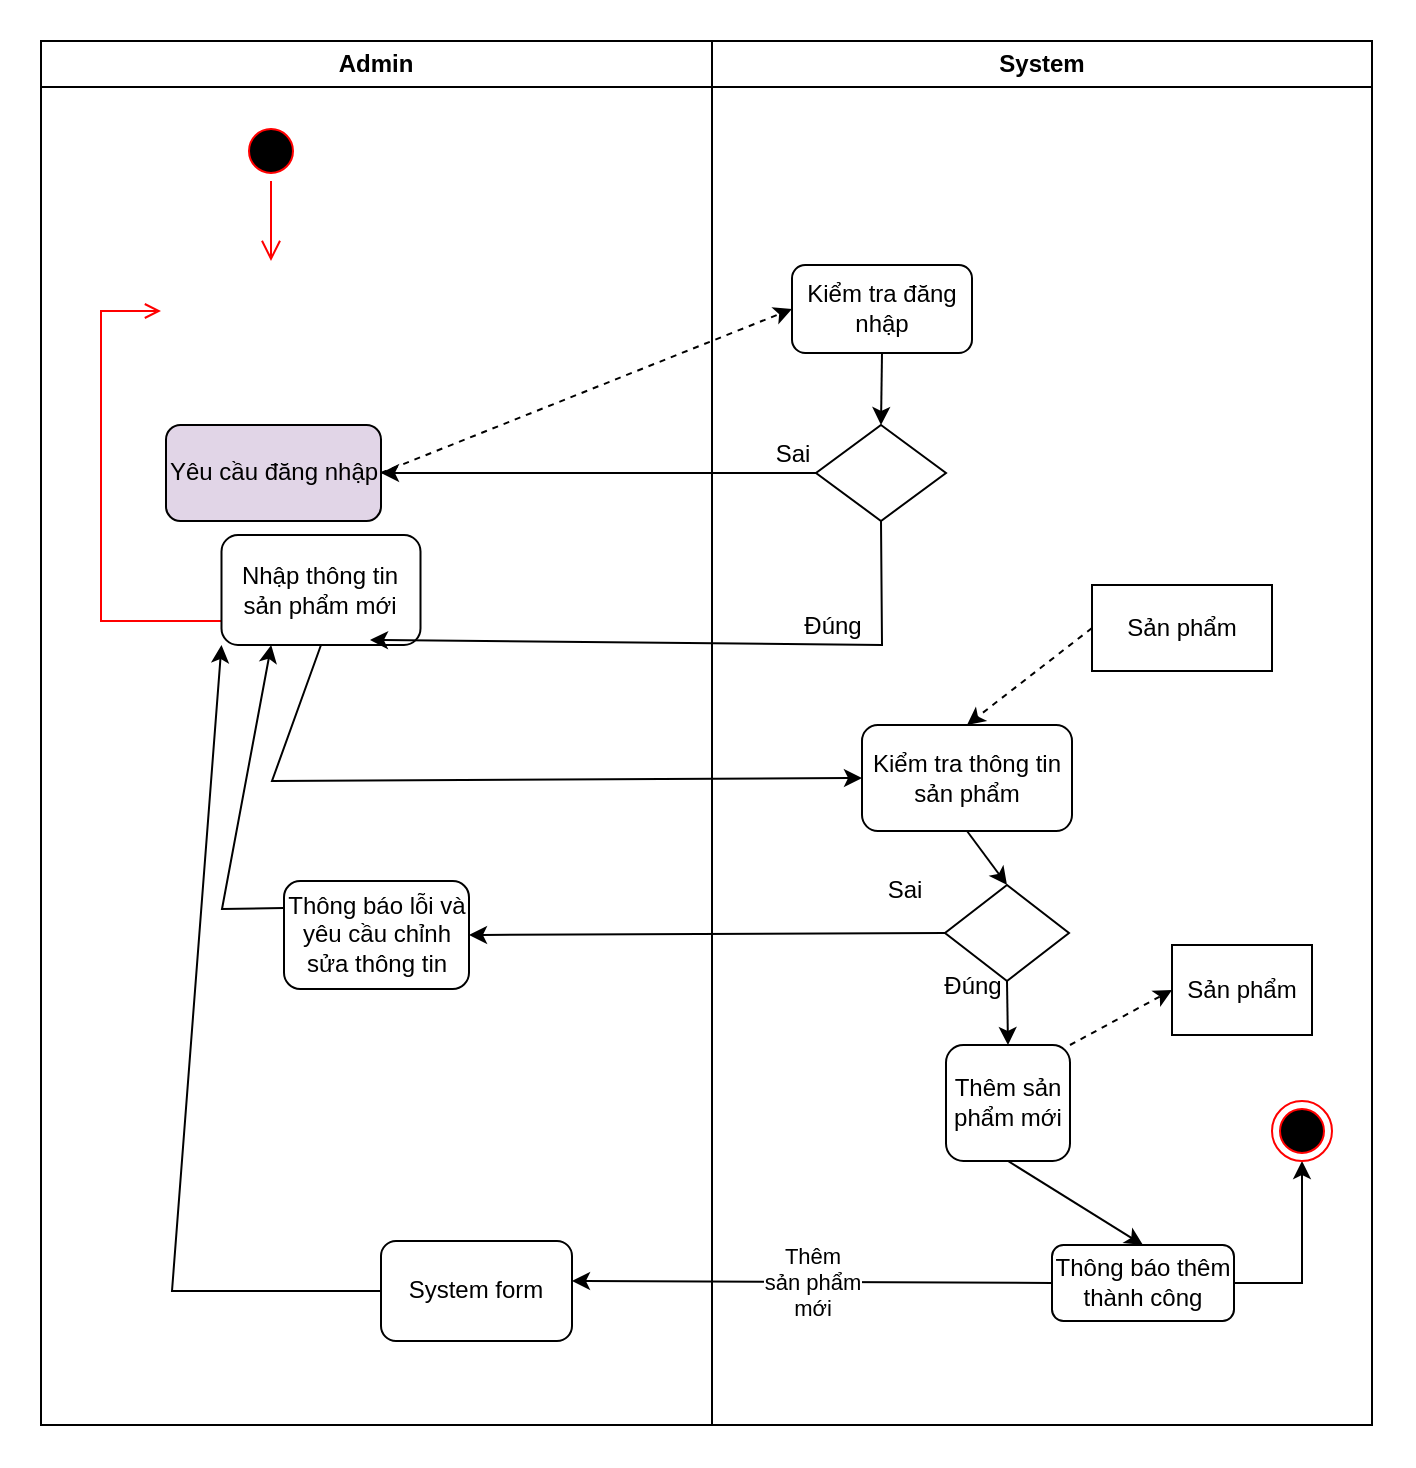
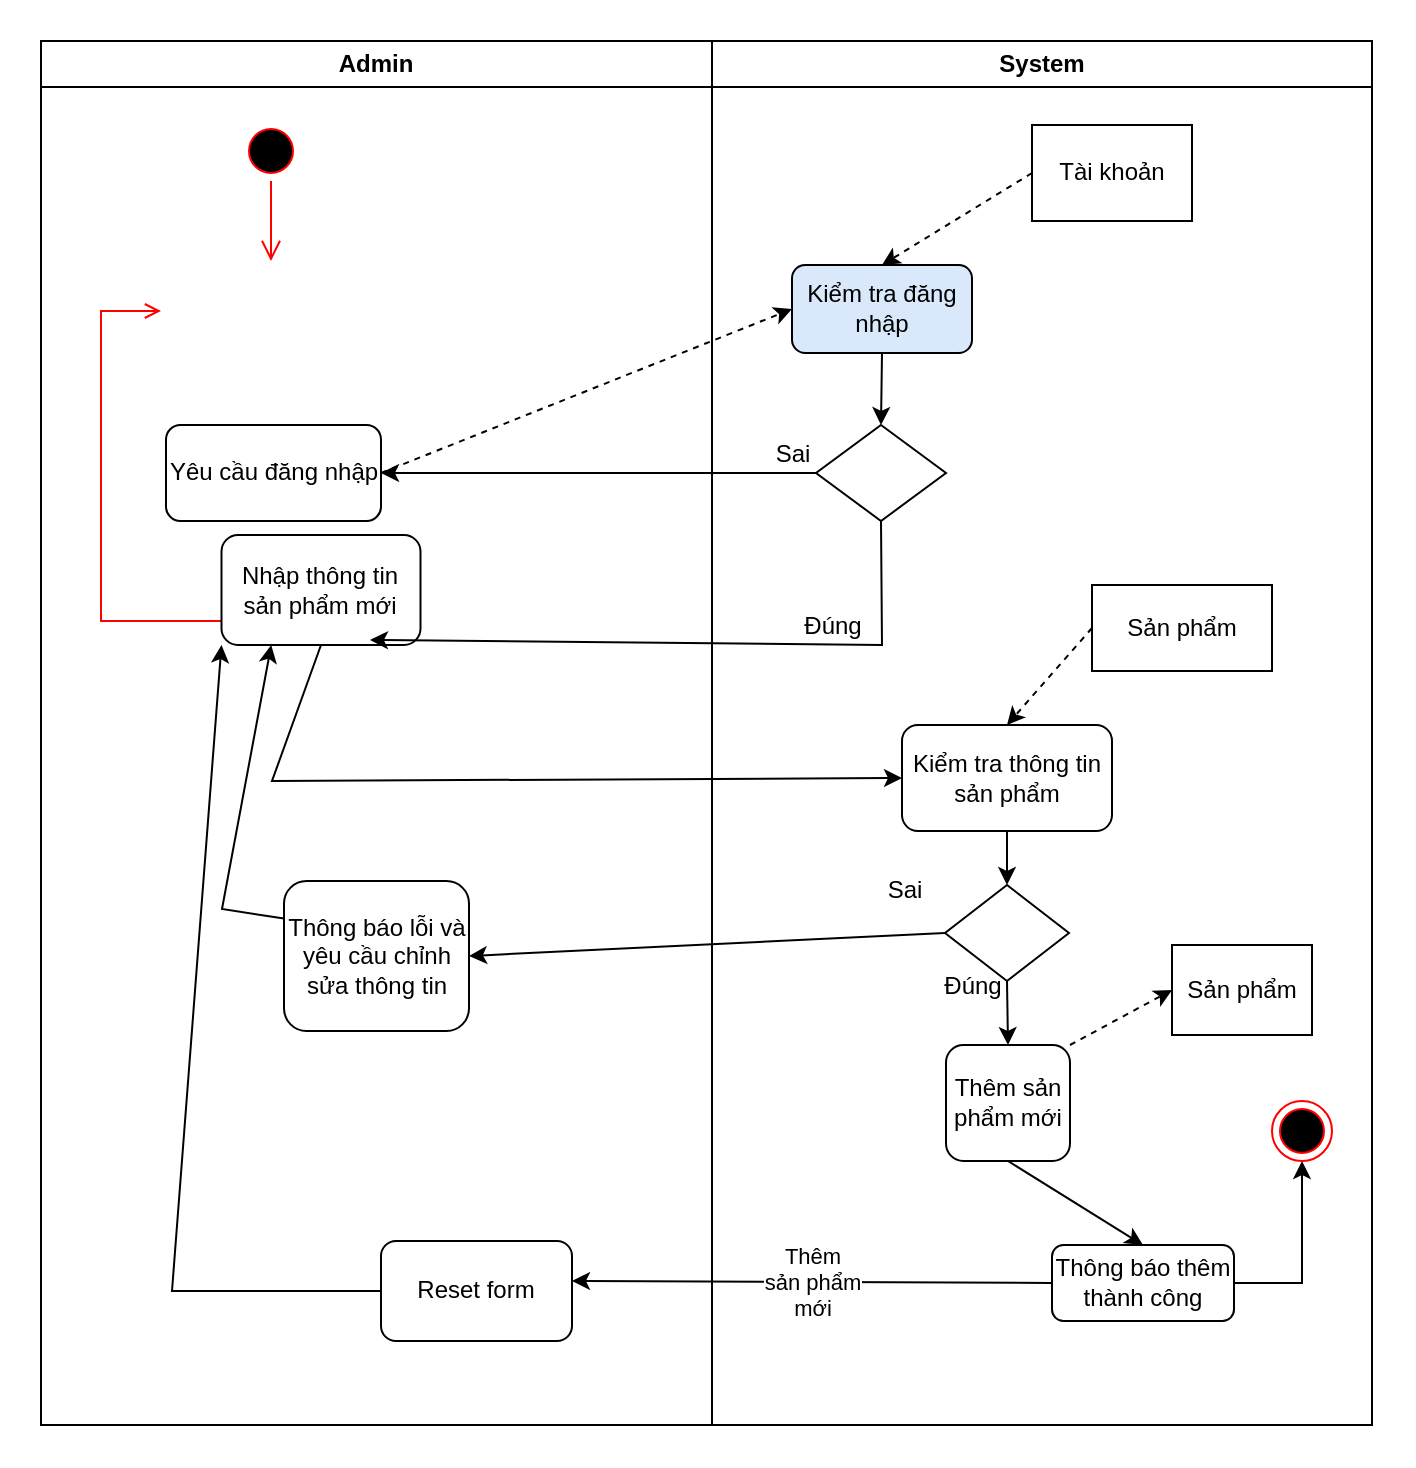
none -> (1112, 173)
none -> (963, 215)
(882, 309) -> (882, 309)
(274, 473) -> (274, 473)
(967, 778) -> (1007, 778)
(377, 935) -> (377, 956)
(477, 1291) -> (477, 1291)
